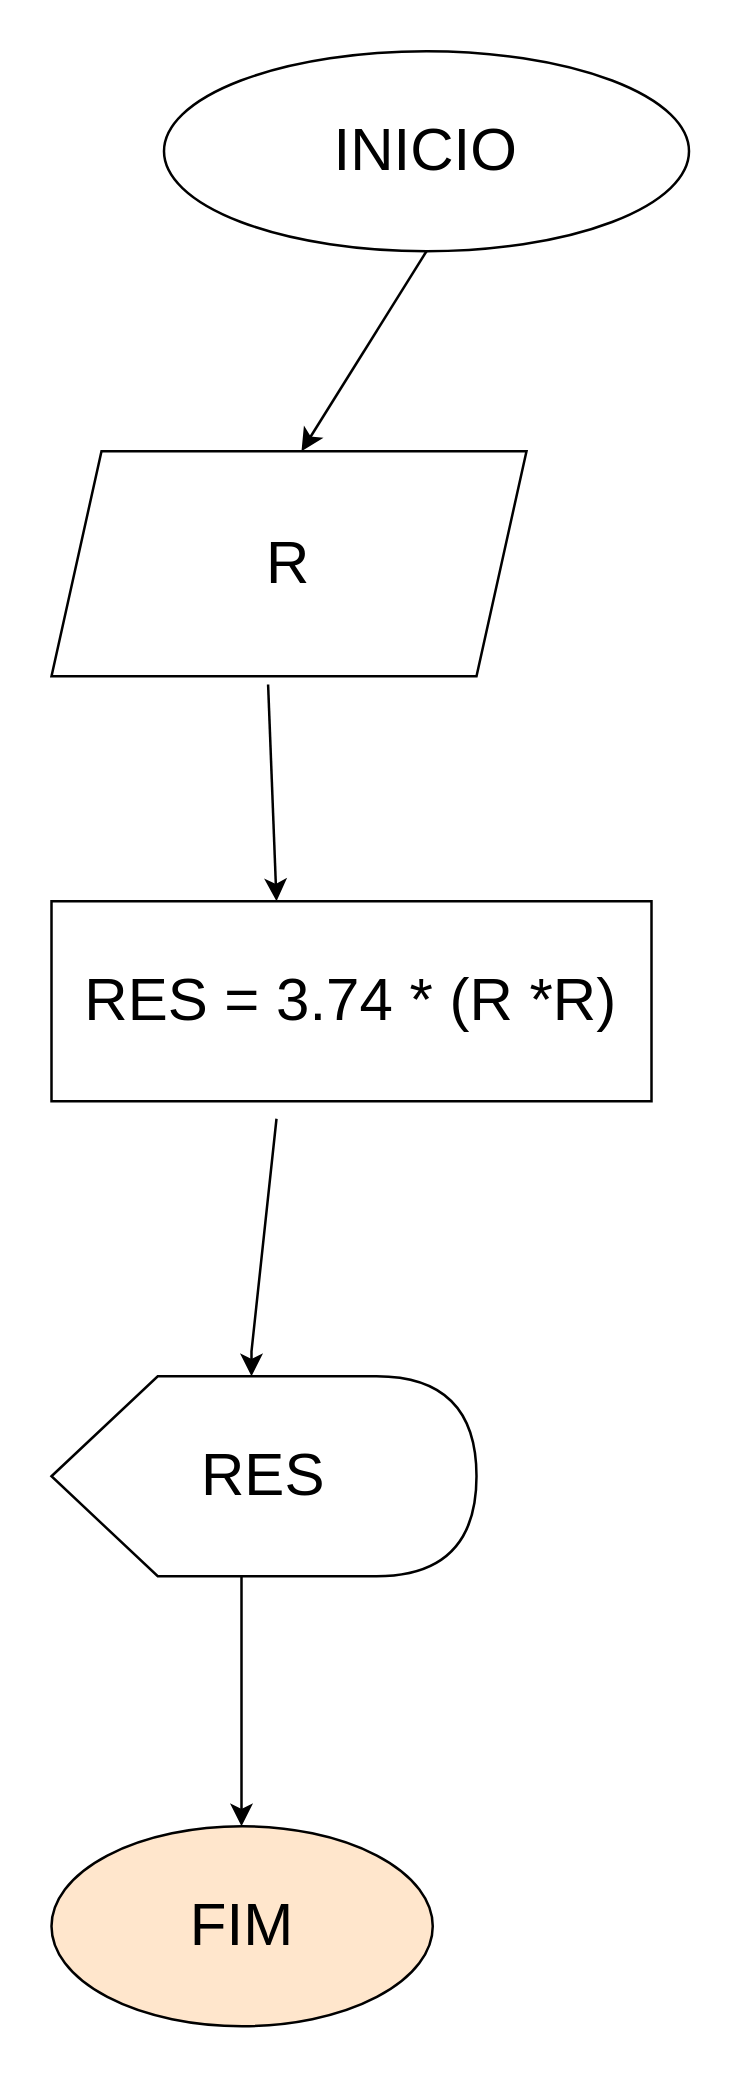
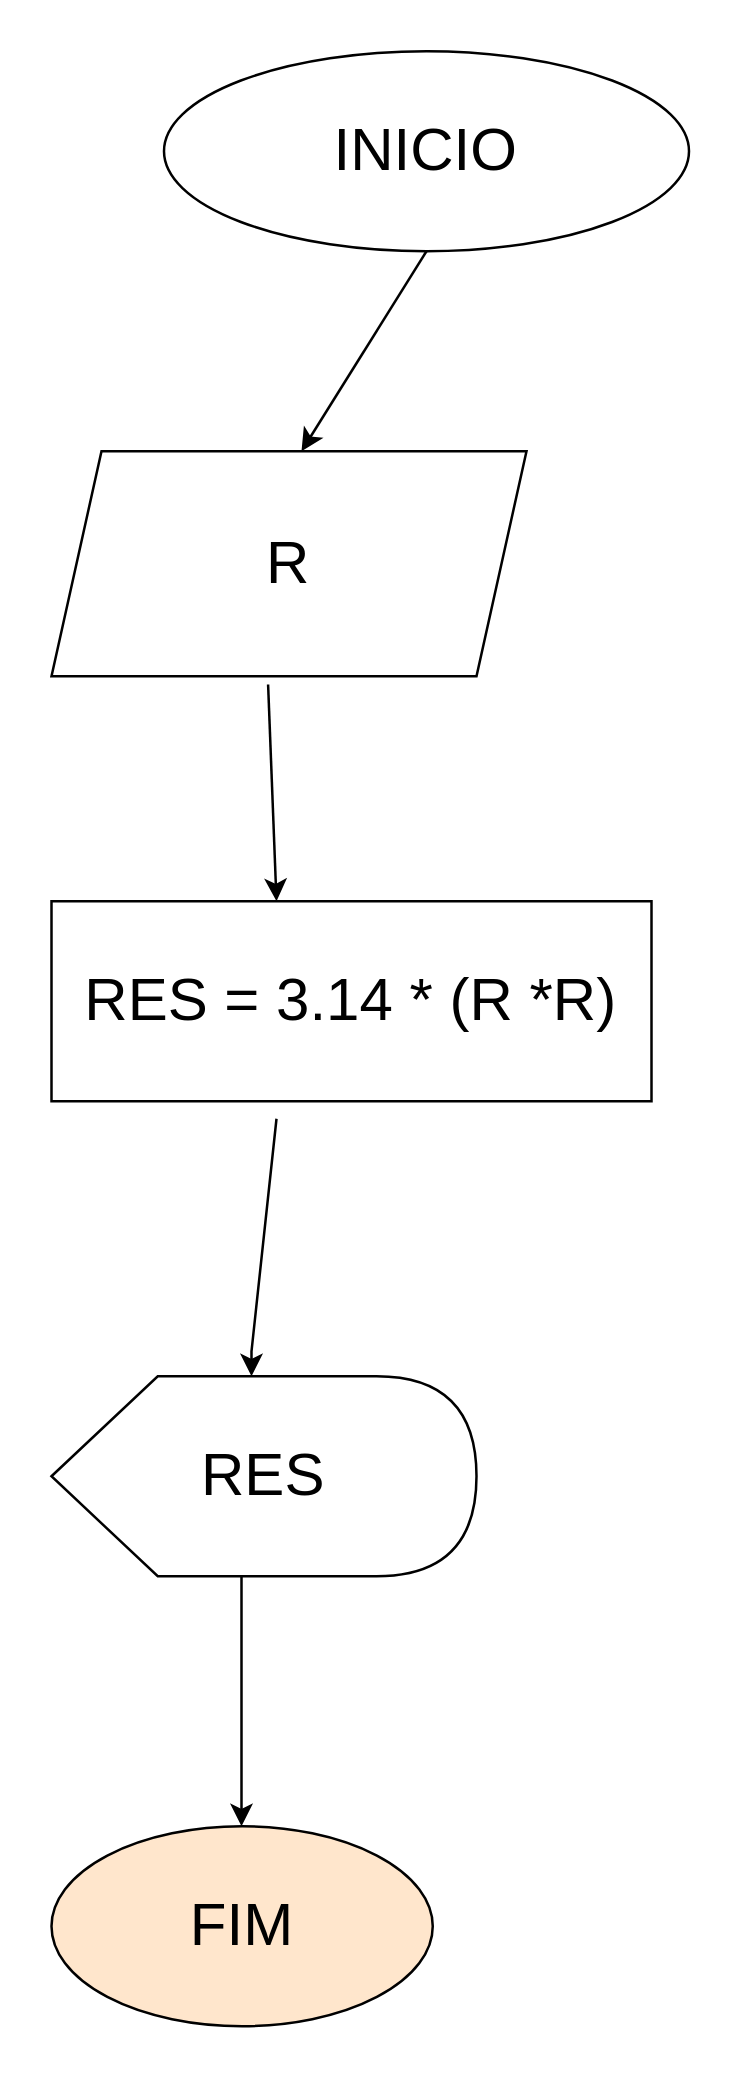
(351, 1001) -> (351, 1001)
